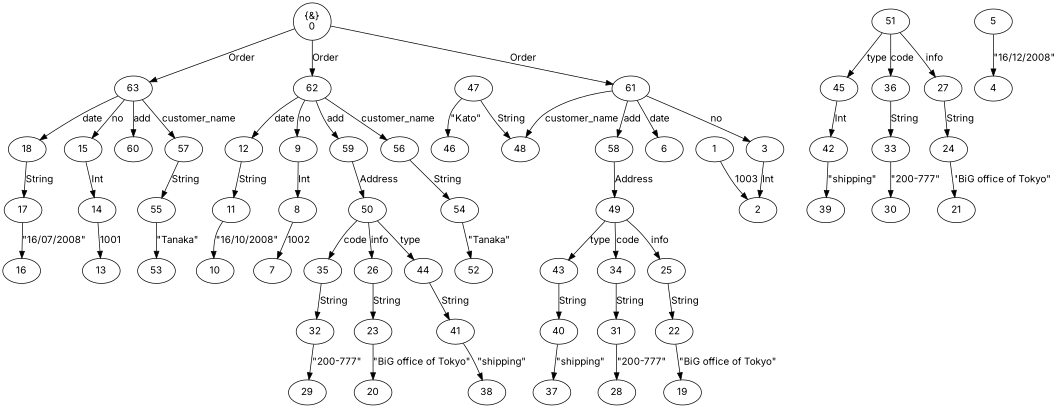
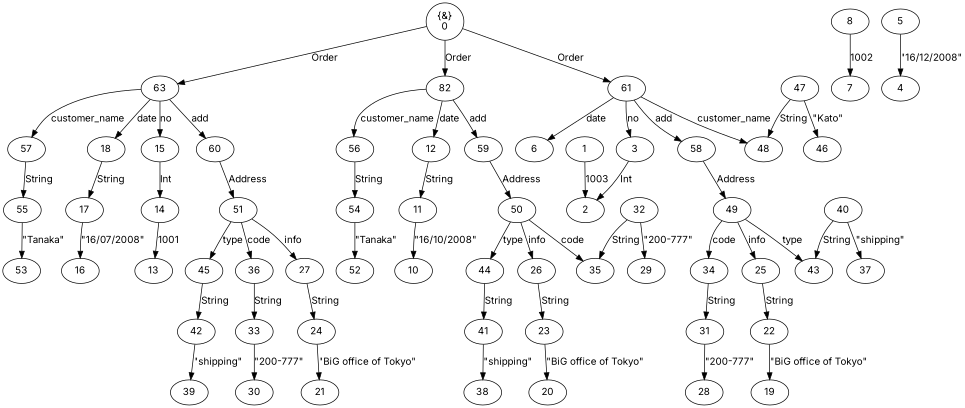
(312, 89) -> (445, 89)
(841, 119) -> (215, 301)
(298, 149) -> none
none -> (225, 176)
(319, 298) -> (613, 234)
(559, 298) -> (823, 235)
